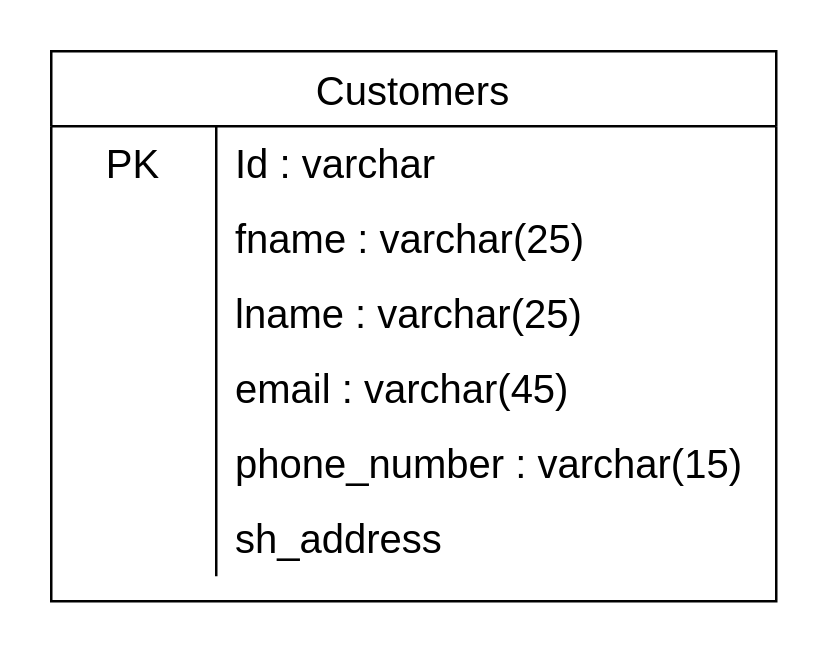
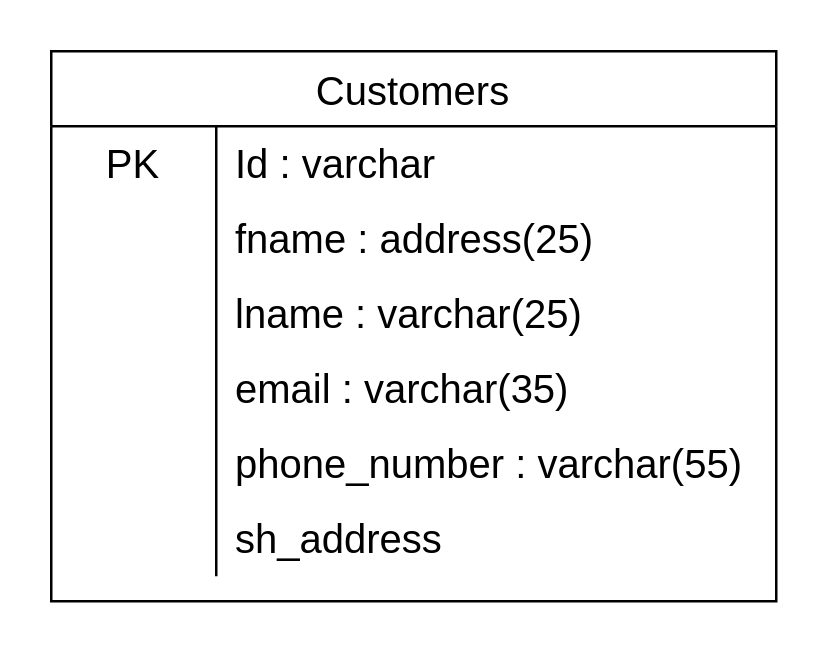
(433, 239) -> (433, 239)
(423, 389) -> (423, 389)
(506, 464) -> (506, 464)
